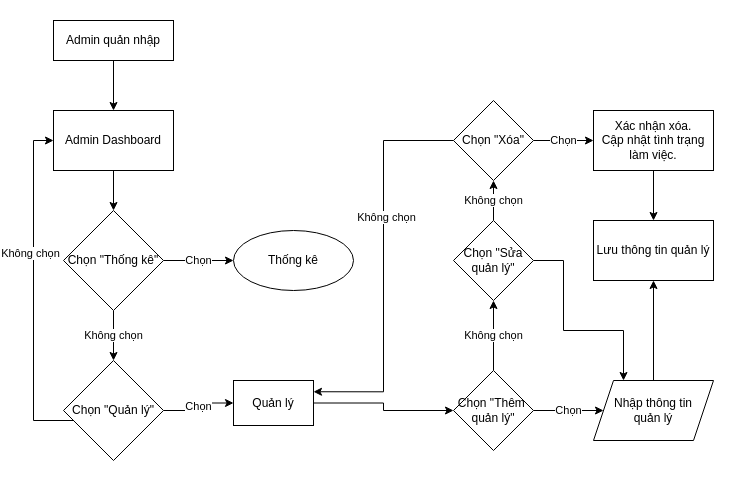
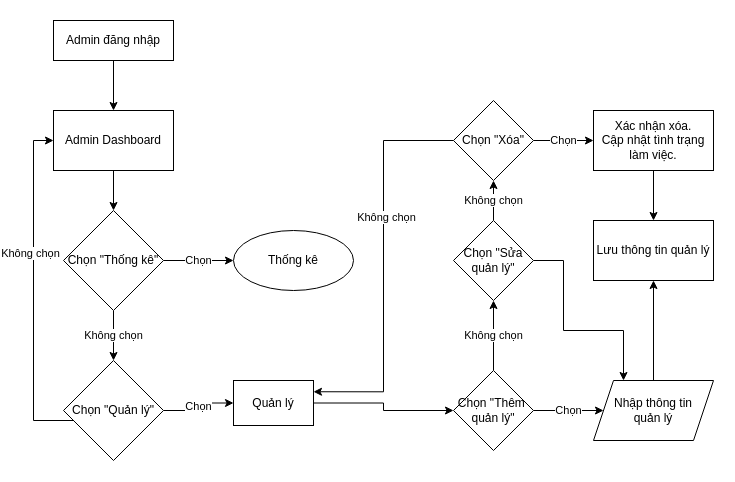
(114, 41) -> (114, 41)
